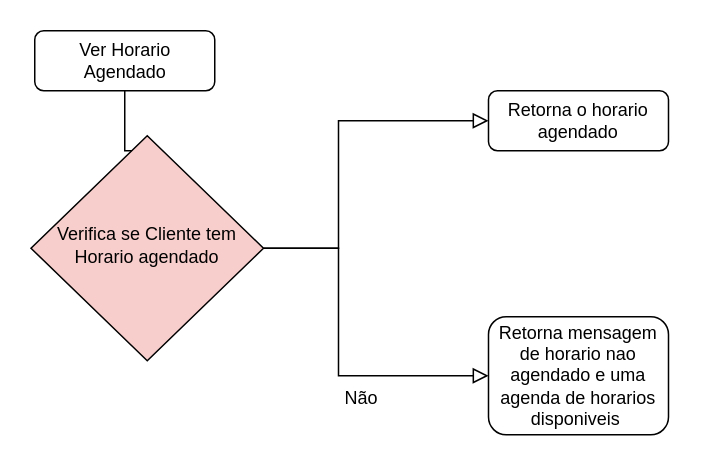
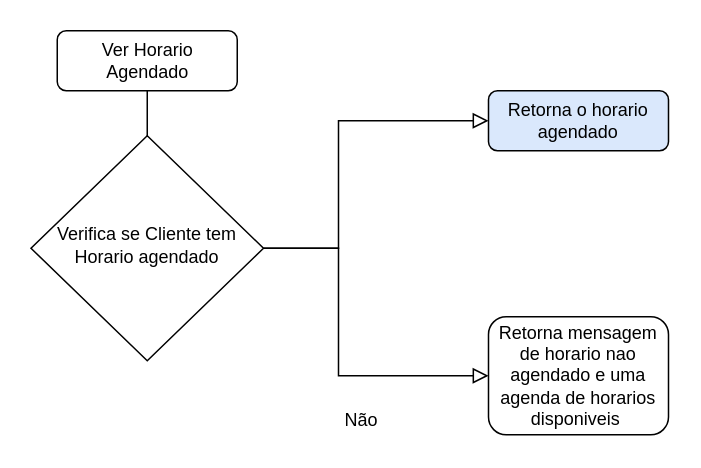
(125, 61) -> (147, 61)
(578, 121) -> (578, 121)
(147, 248) -> (147, 248)
(361, 398) -> (361, 421)
